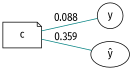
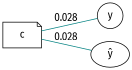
(66, 18) -> (66, 18)
(66, 38) -> (66, 38)
